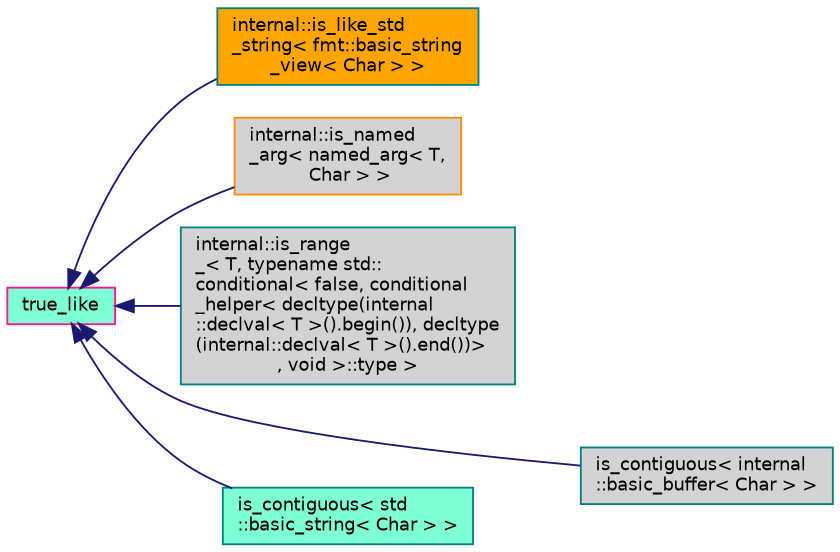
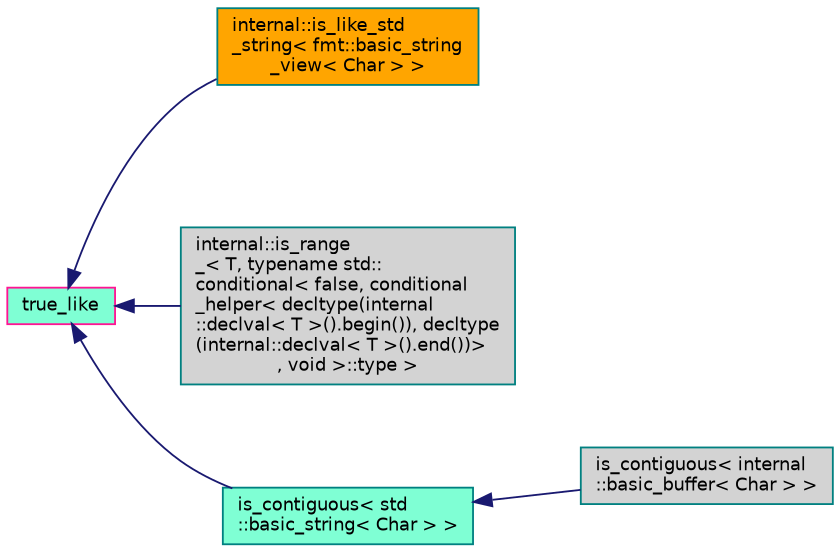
(348, 156) -> none
(324, 435) -> (536, 495)
